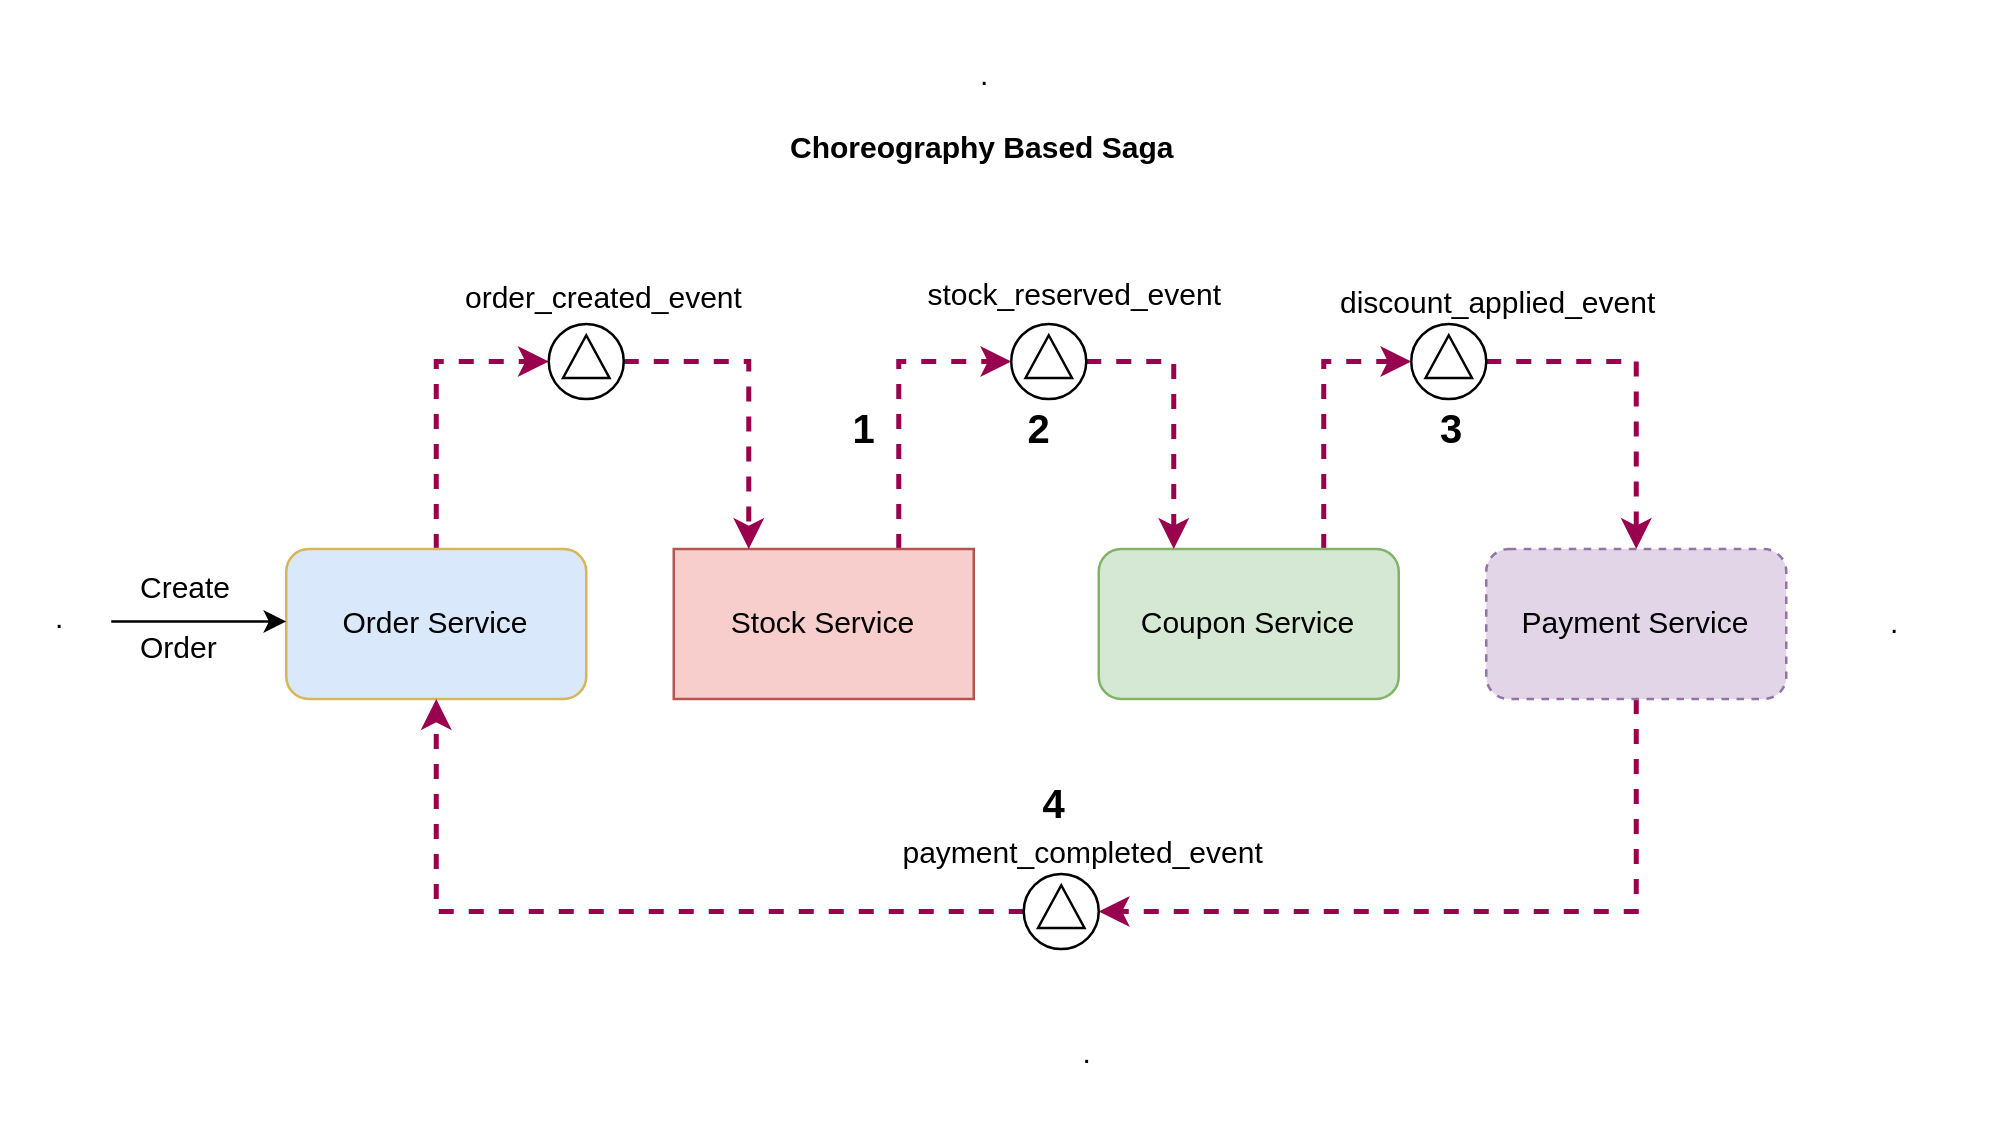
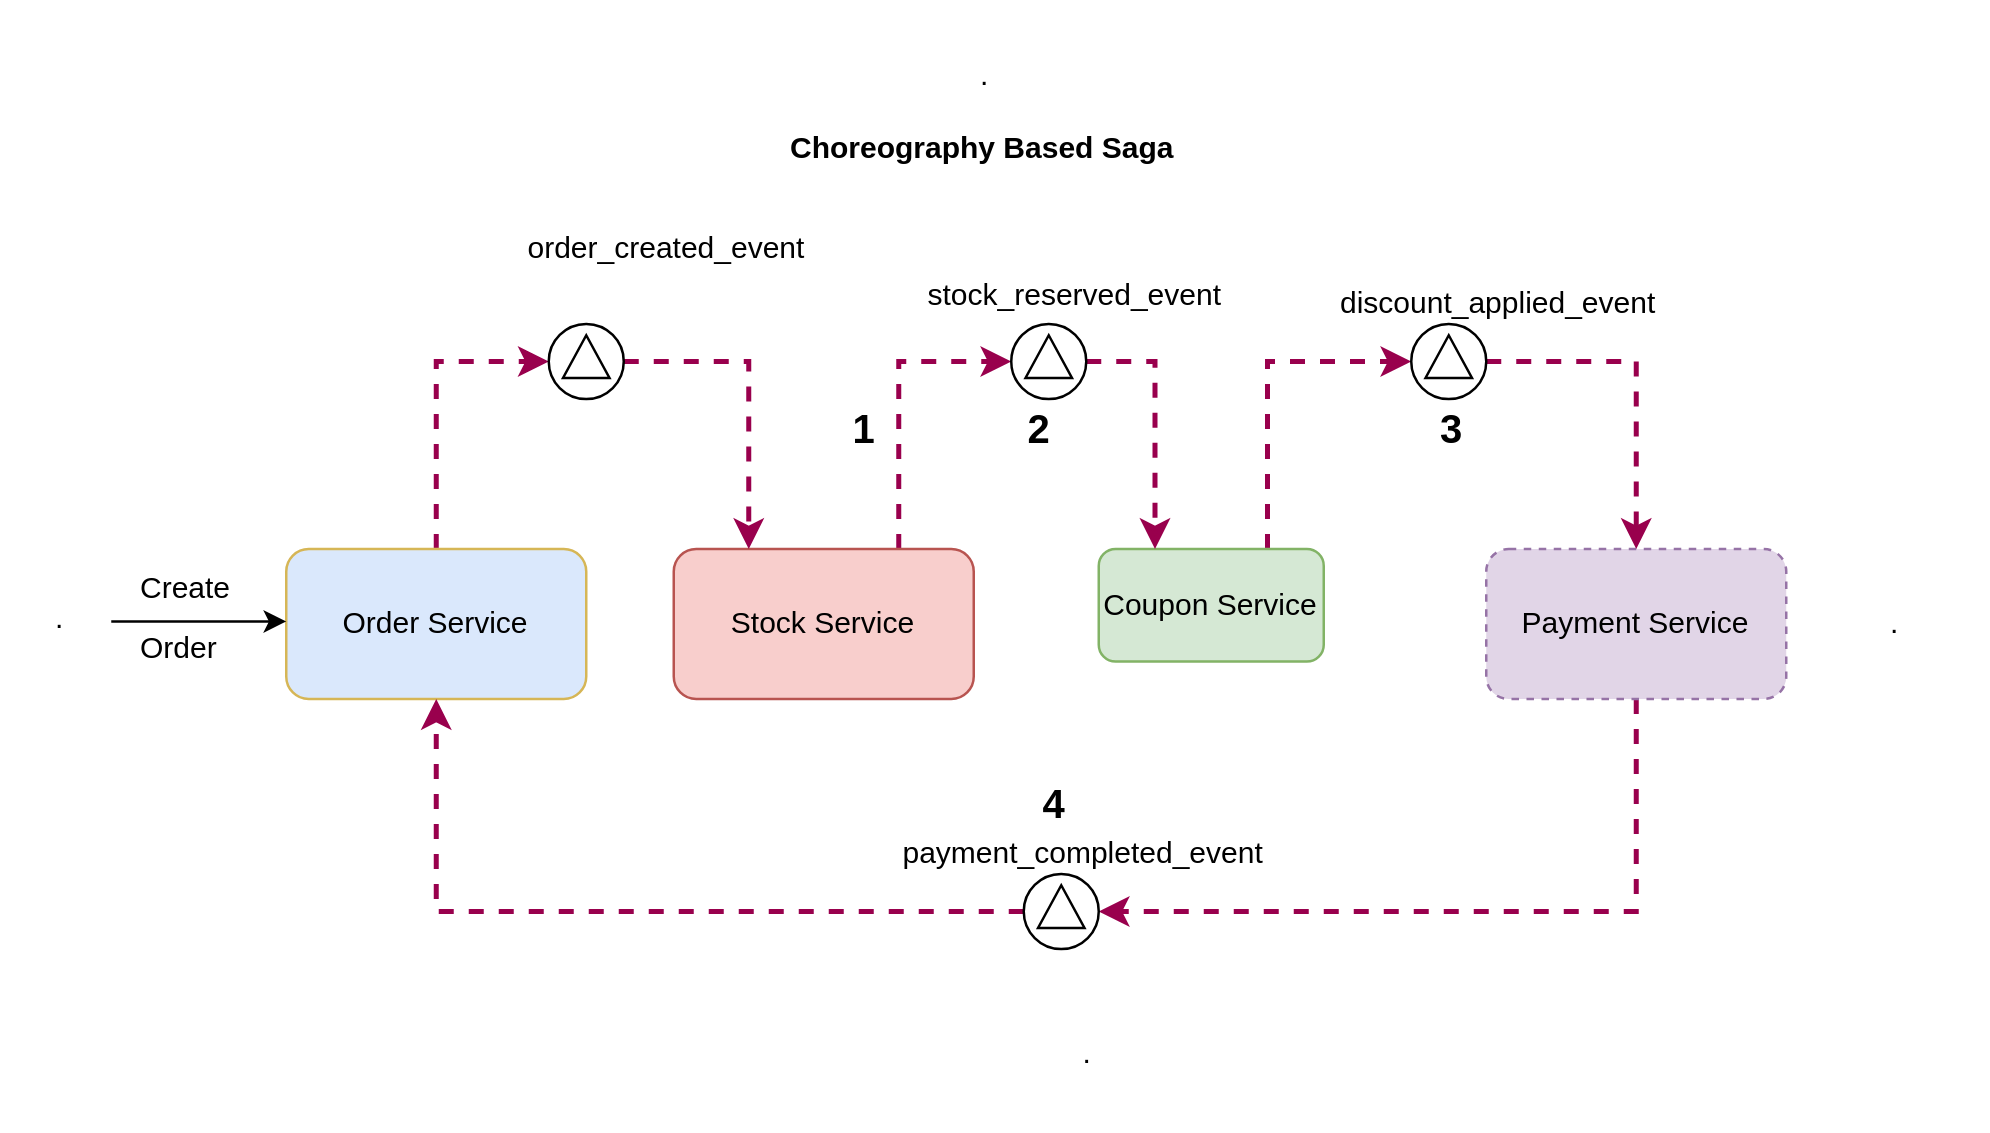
(624, 299) -> (686, 249)
(824, 624) -> (824, 624)
(1249, 624) -> (1211, 605)
